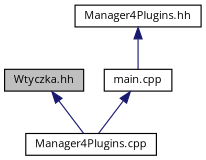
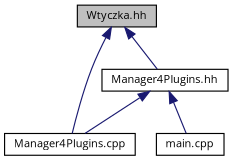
none -> (145, 53)
(111, 117) -> (112, 116)
